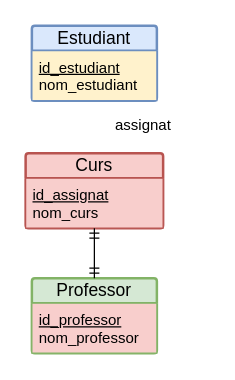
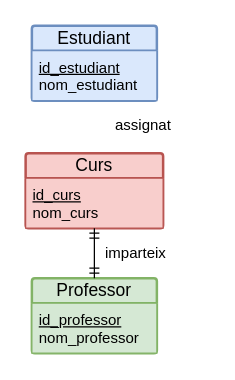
(94, 76) -> (94, 76)
(75, 205) -> (67, 205)
none -> (148, 254)
(94, 328) -> (94, 328)
